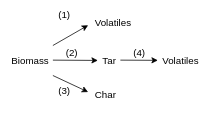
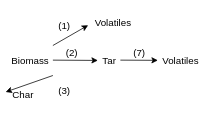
(64, 15) -> (64, 26)
(140, 53) -> (140, 53)
(105, 94) -> (23, 94)
